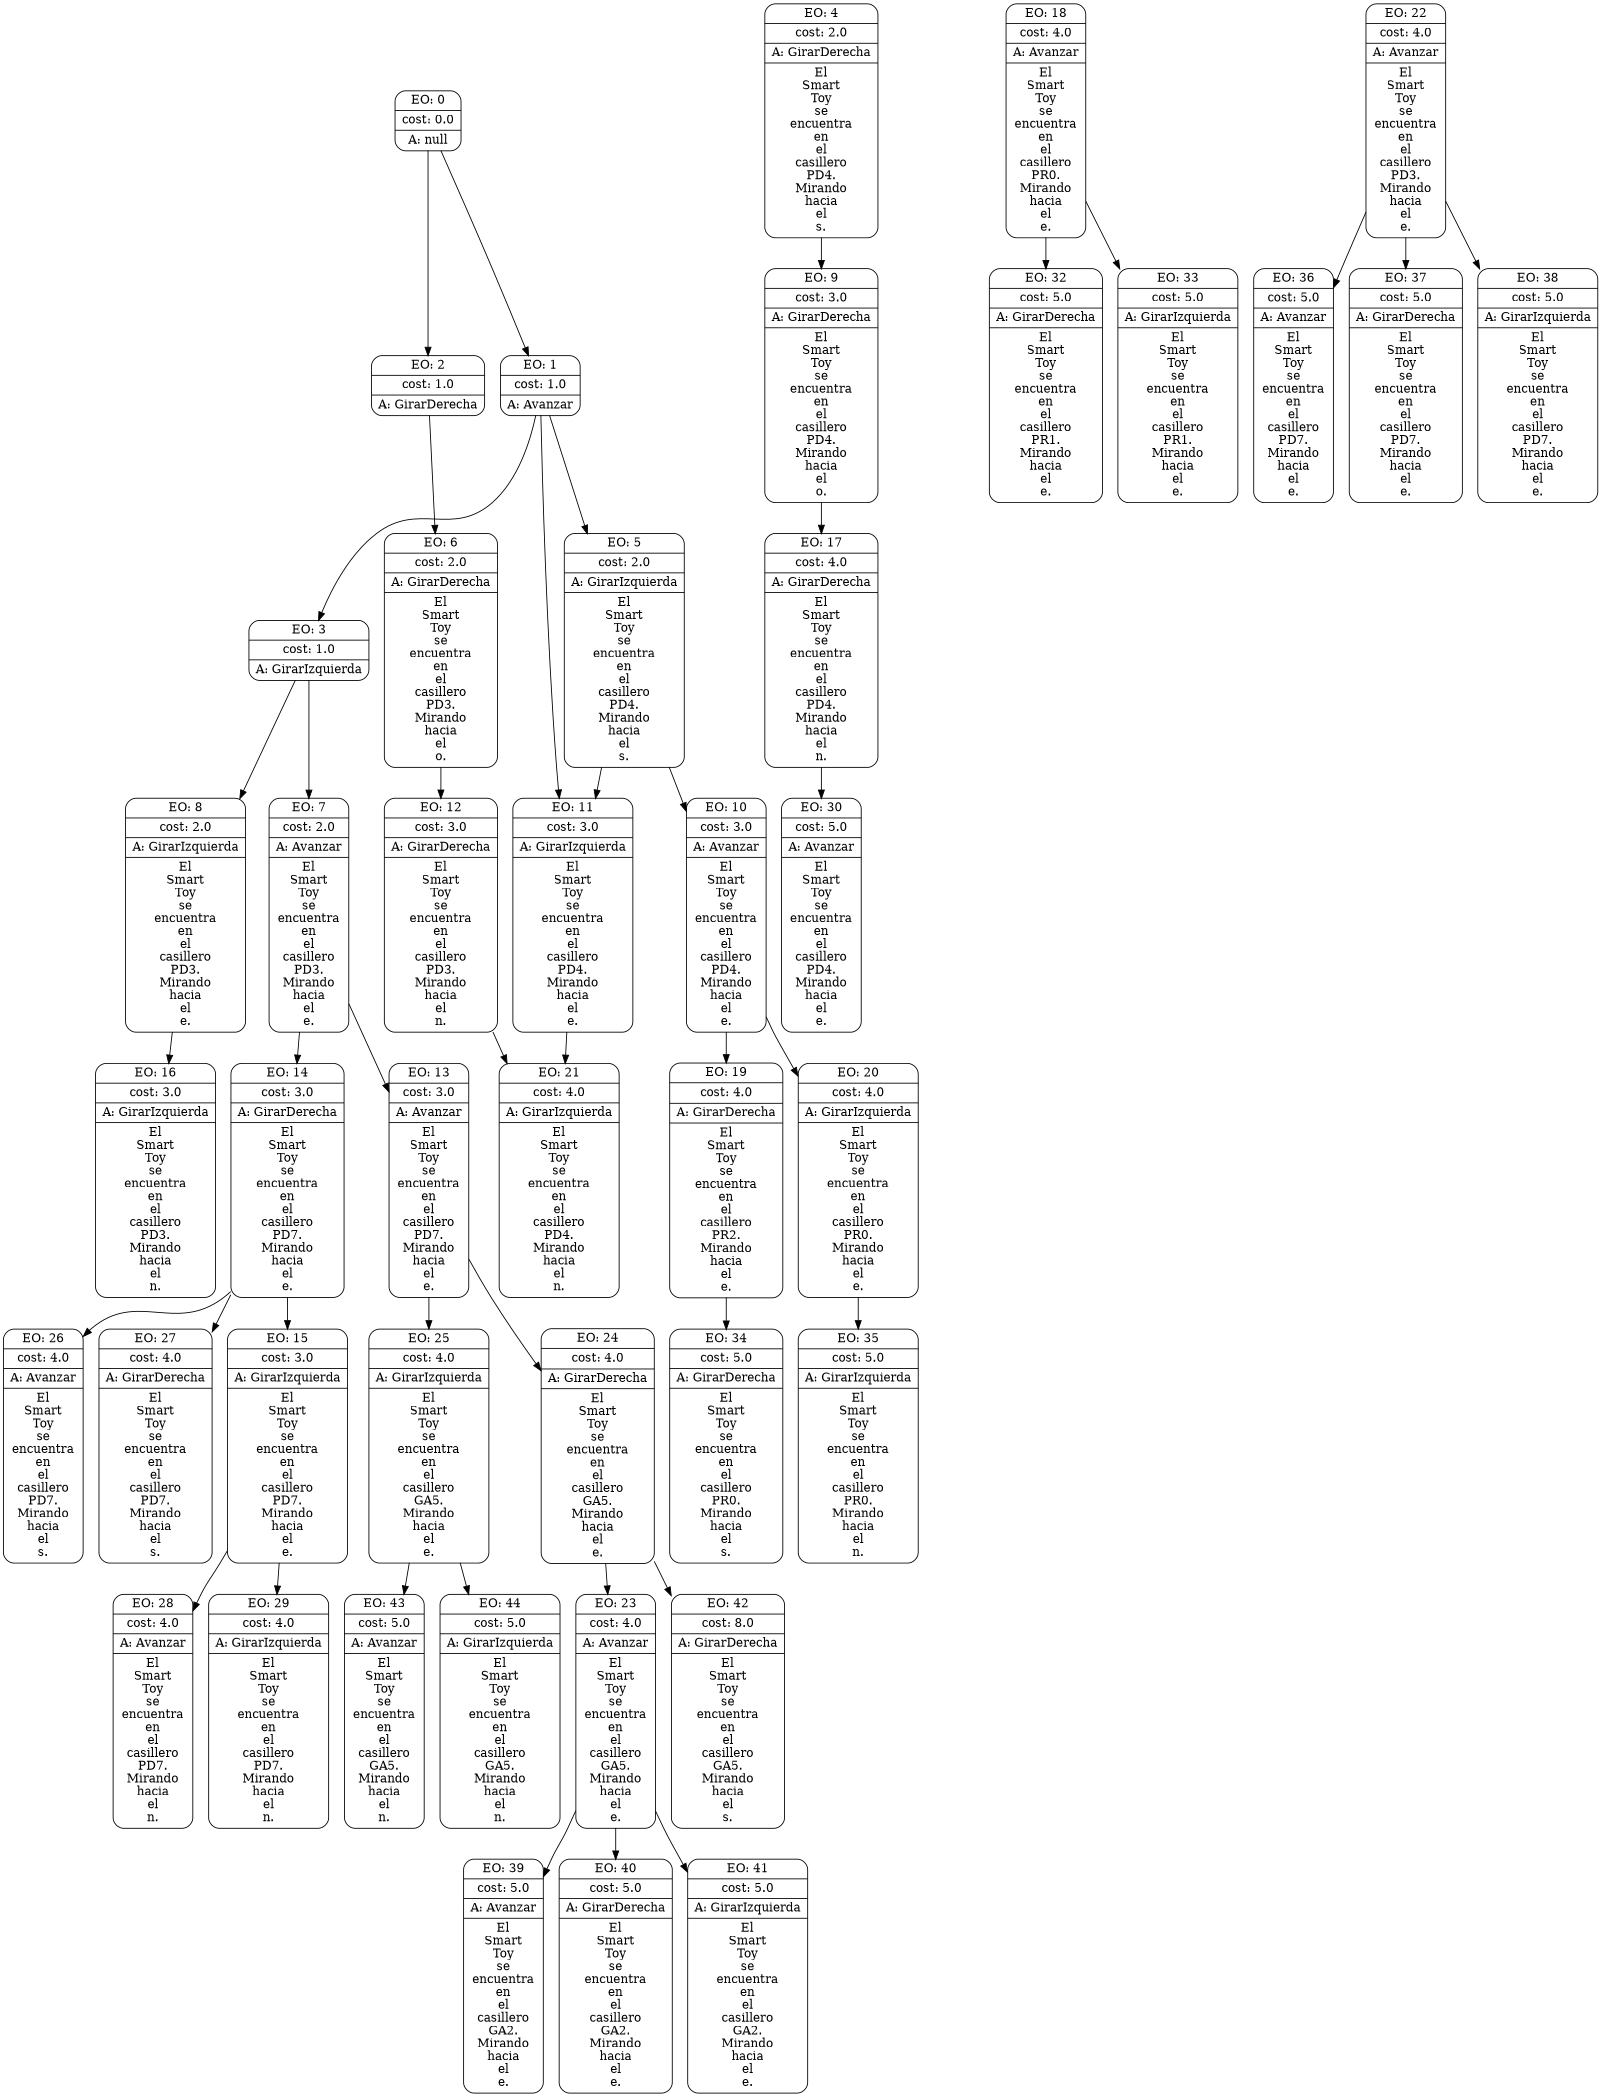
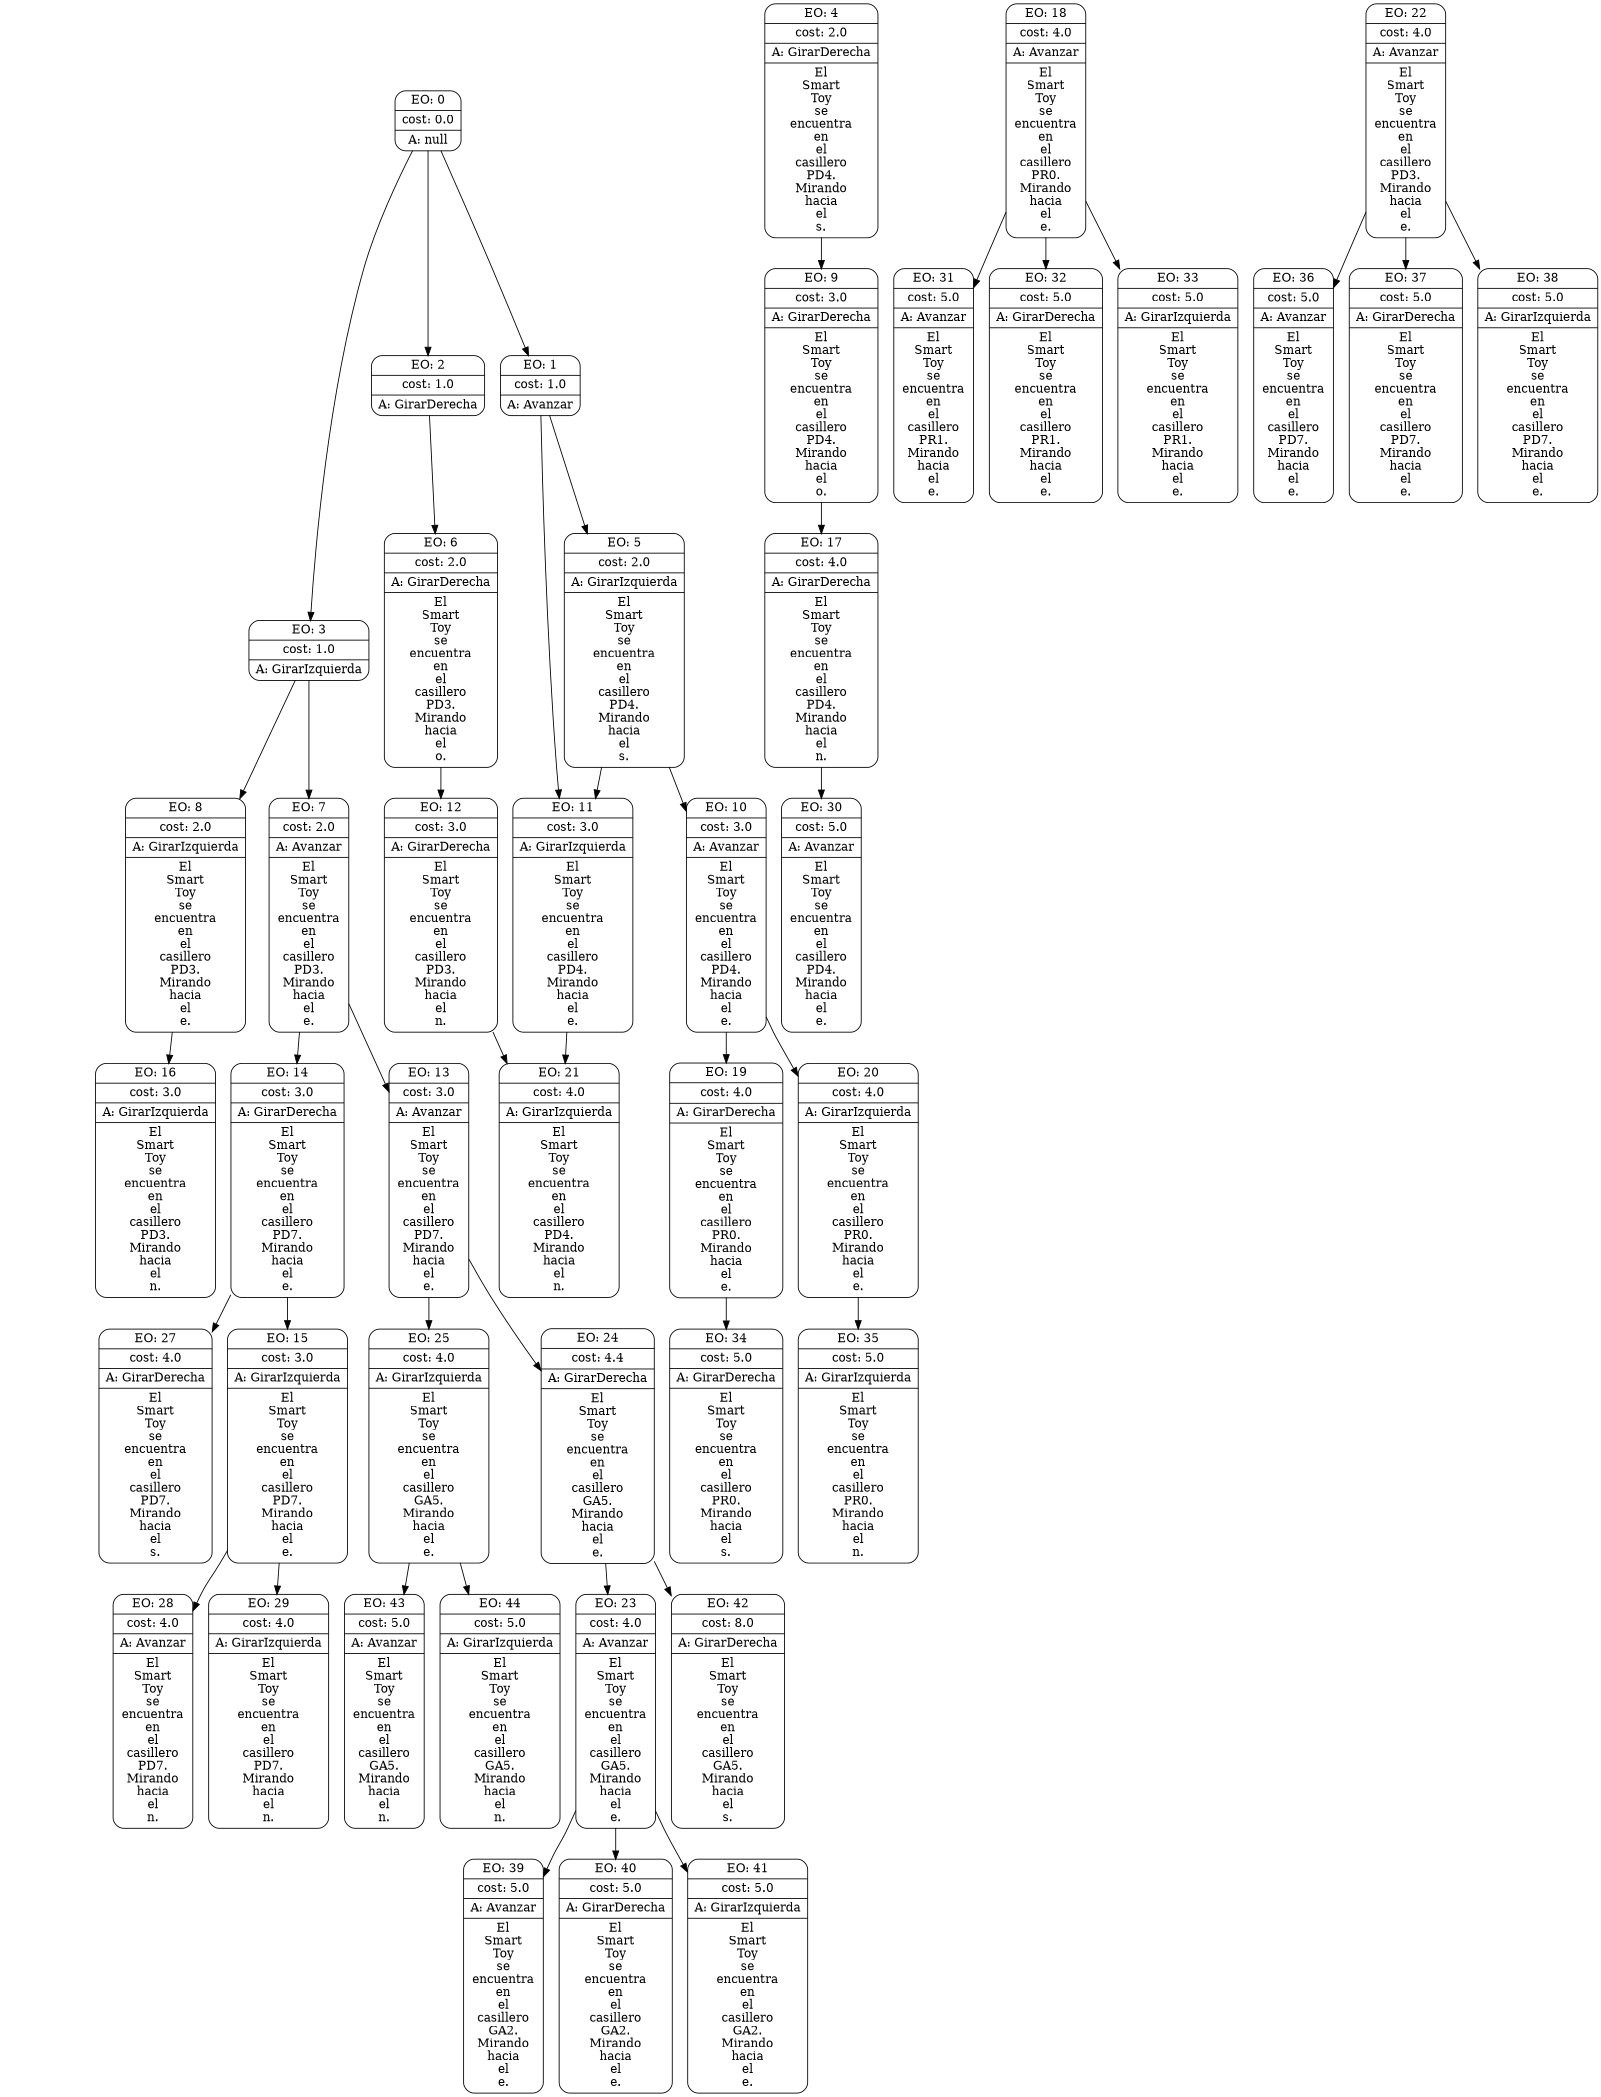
none -> (934, 386)
(444, 519) -> (339, 376)
(726, 1236) -> (726, 1236)
(598, 1358) -> (598, 1358)
(43, 1446) -> none
